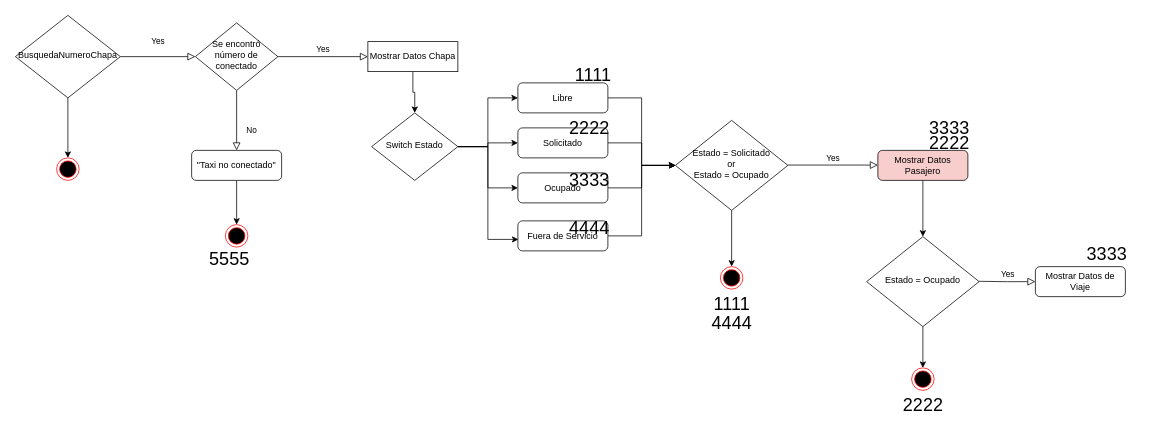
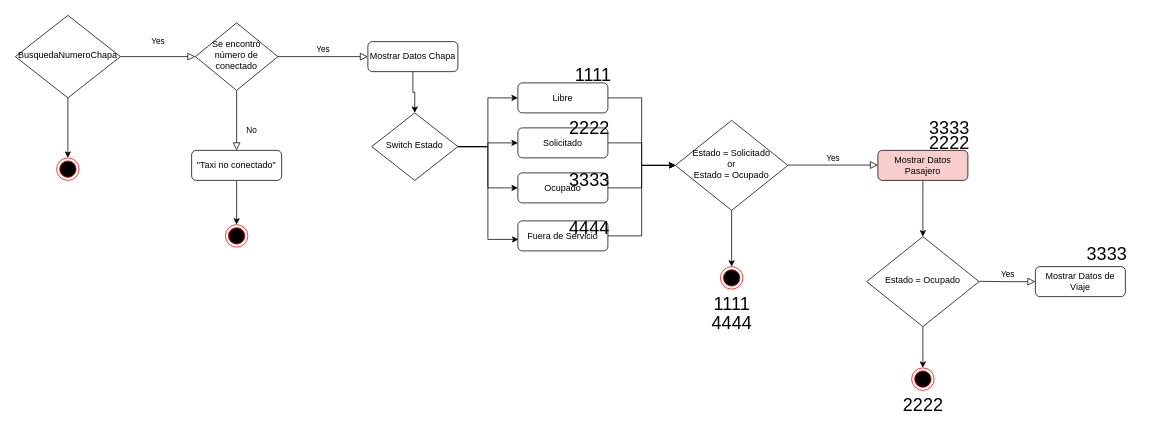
(413, 57) -> (413, 57)
(229, 259) -> none
